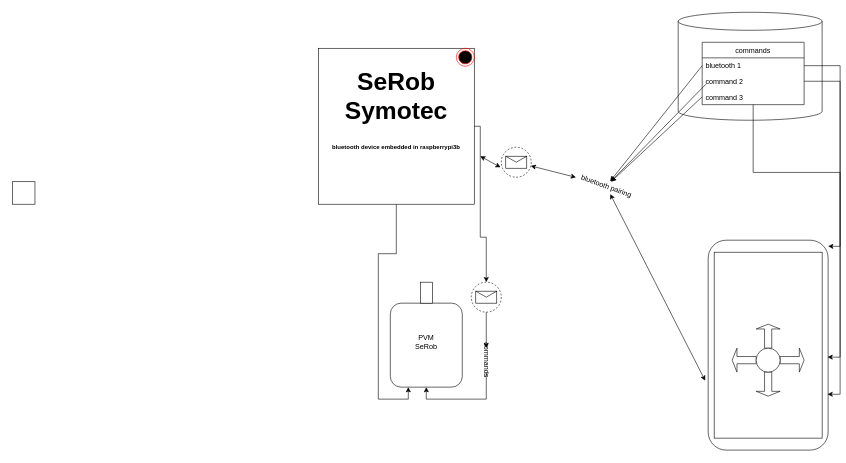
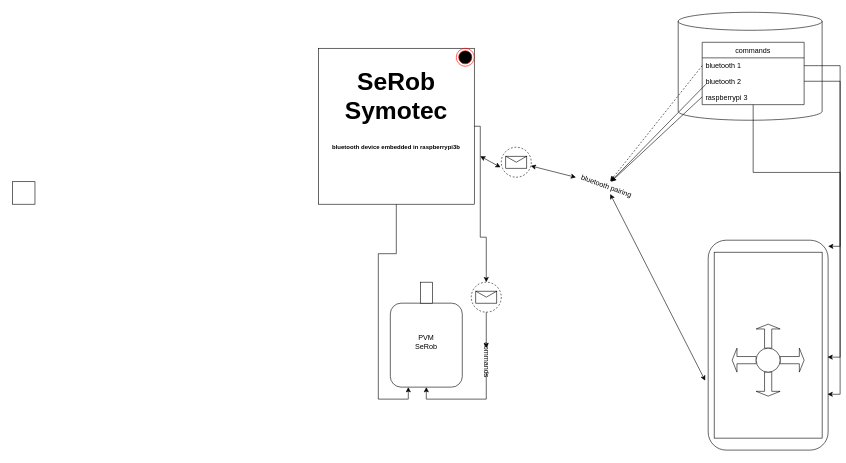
(723, 82) -> (726, 82)
(723, 97) -> (730, 97)
(662, 116) -> (662, 116)
